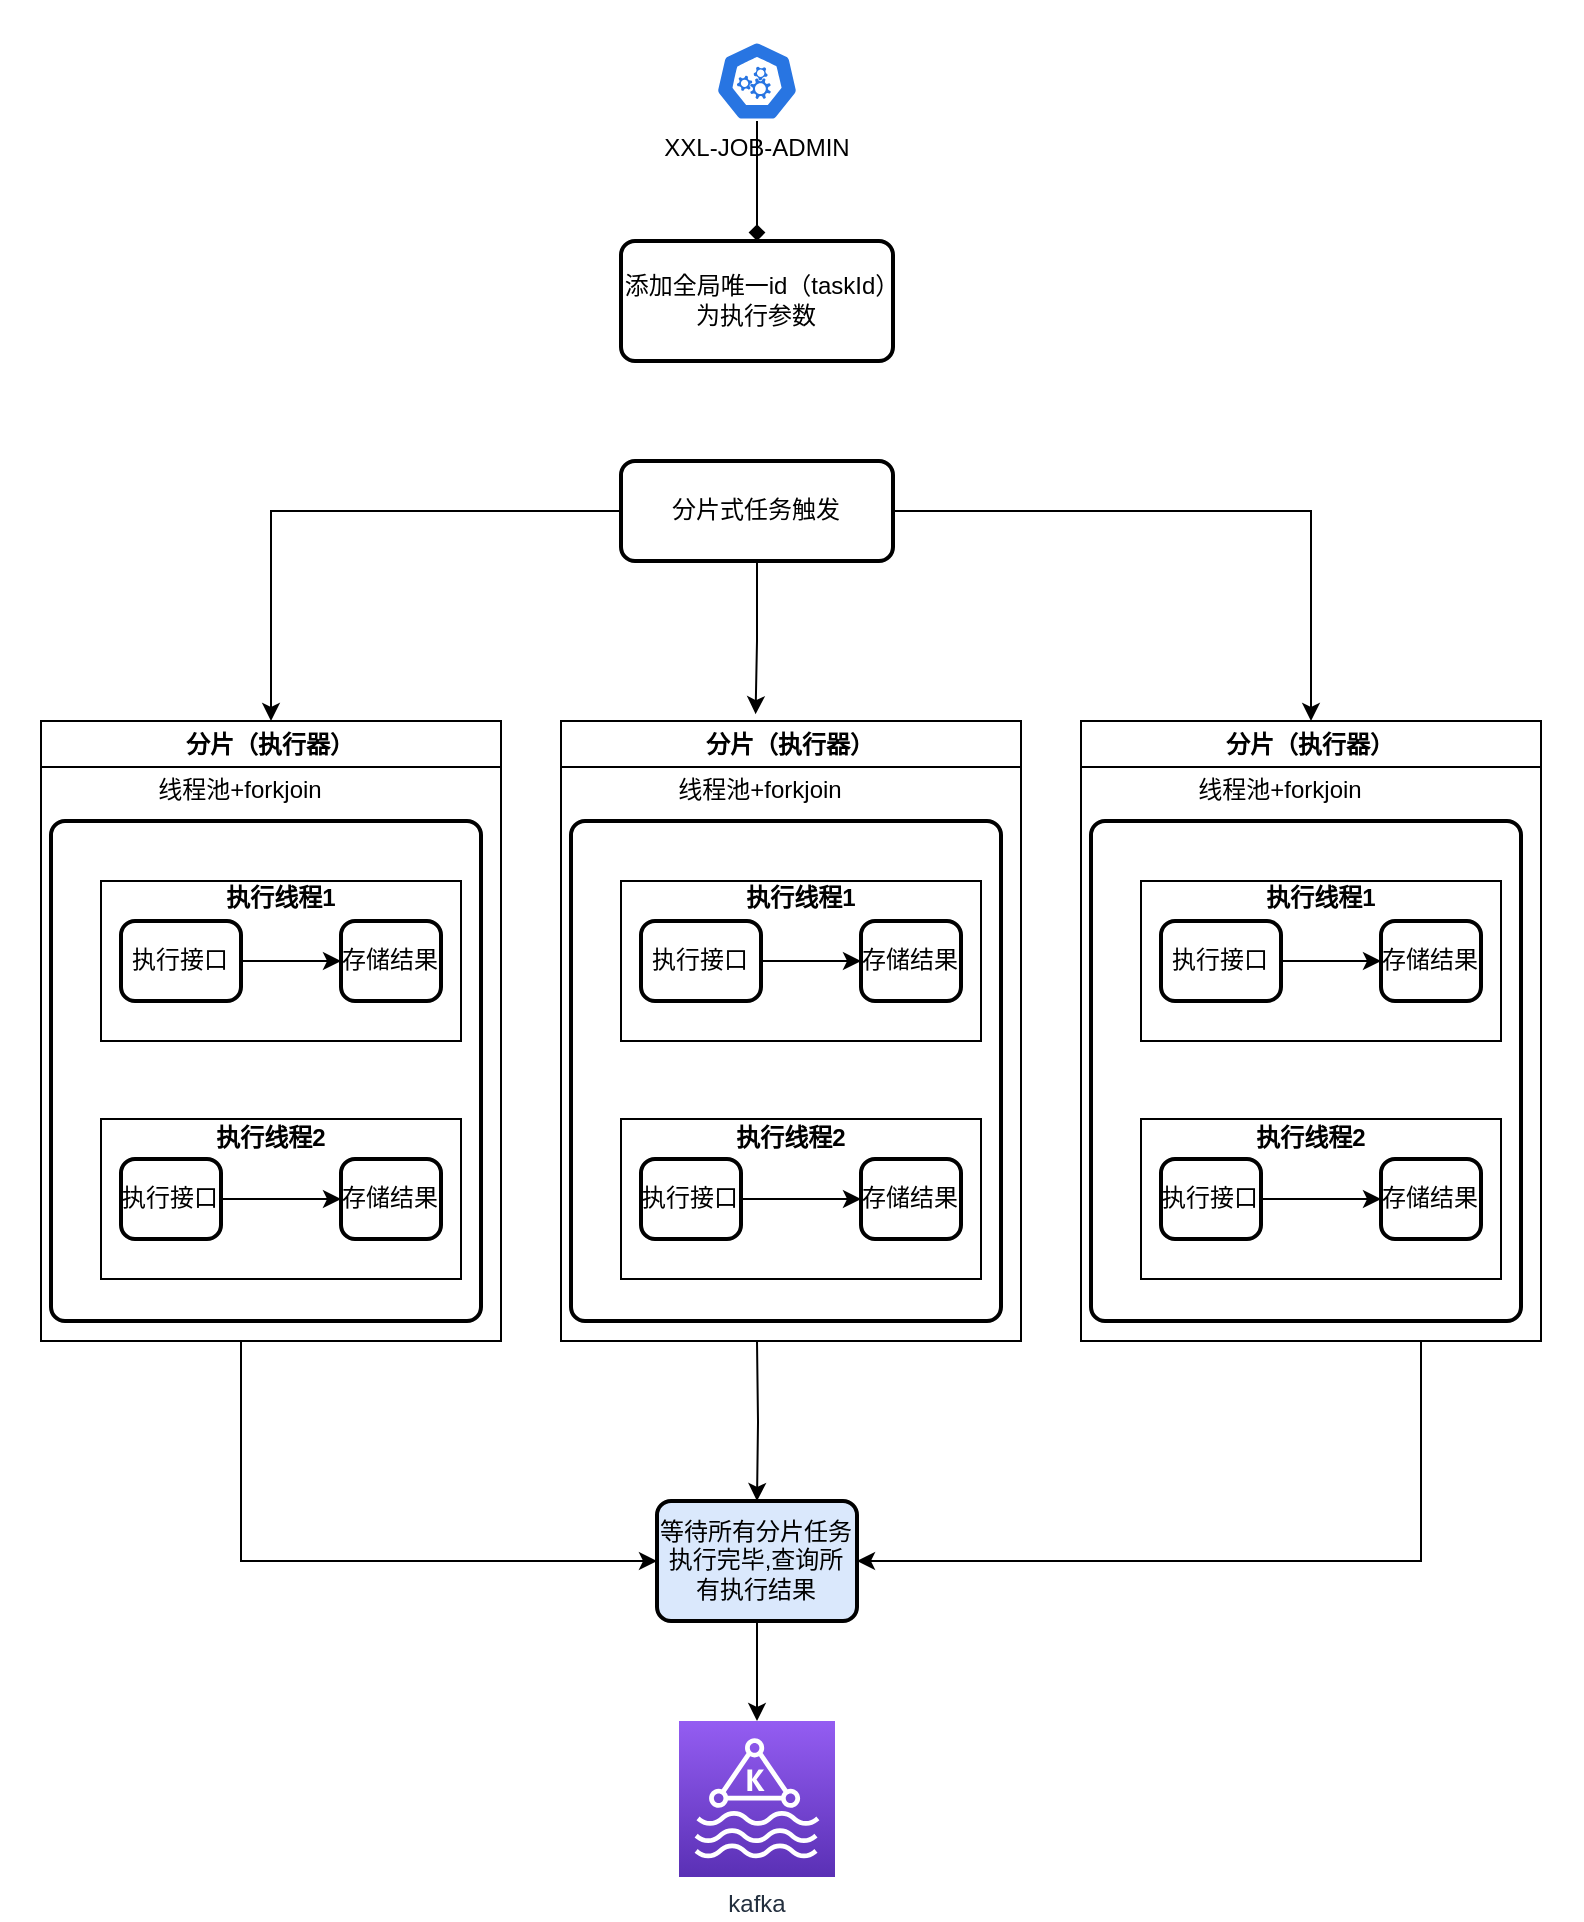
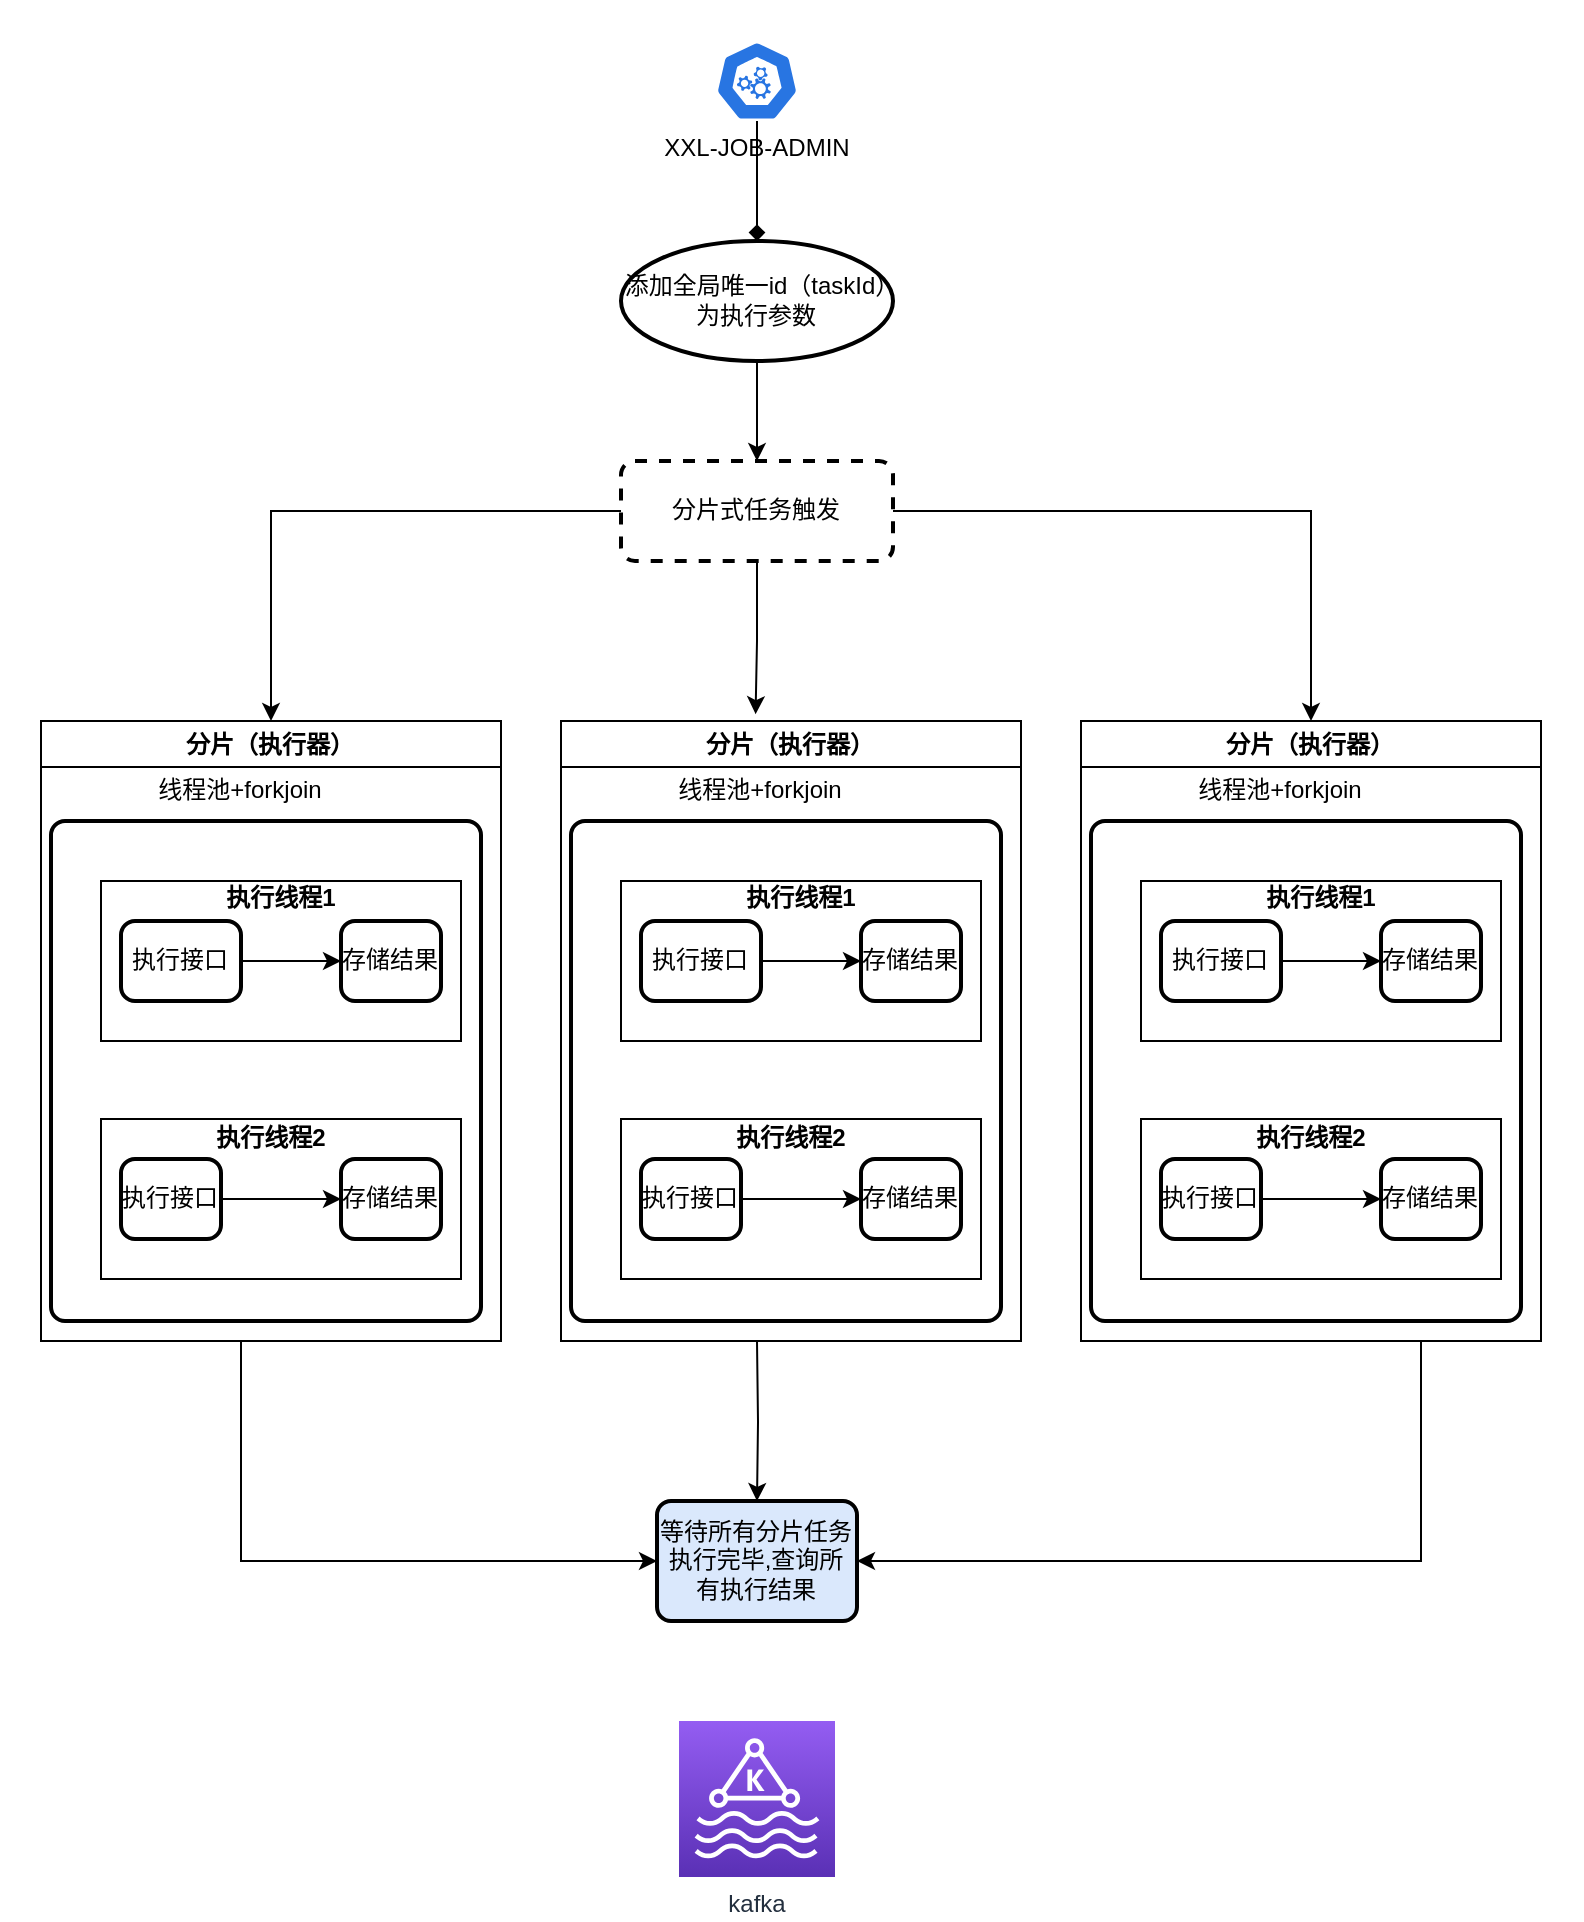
(757, 301) -> (757, 301)
none -> (757, 404)
(757, 511) -> (757, 511)
(757, 1664) -> none
